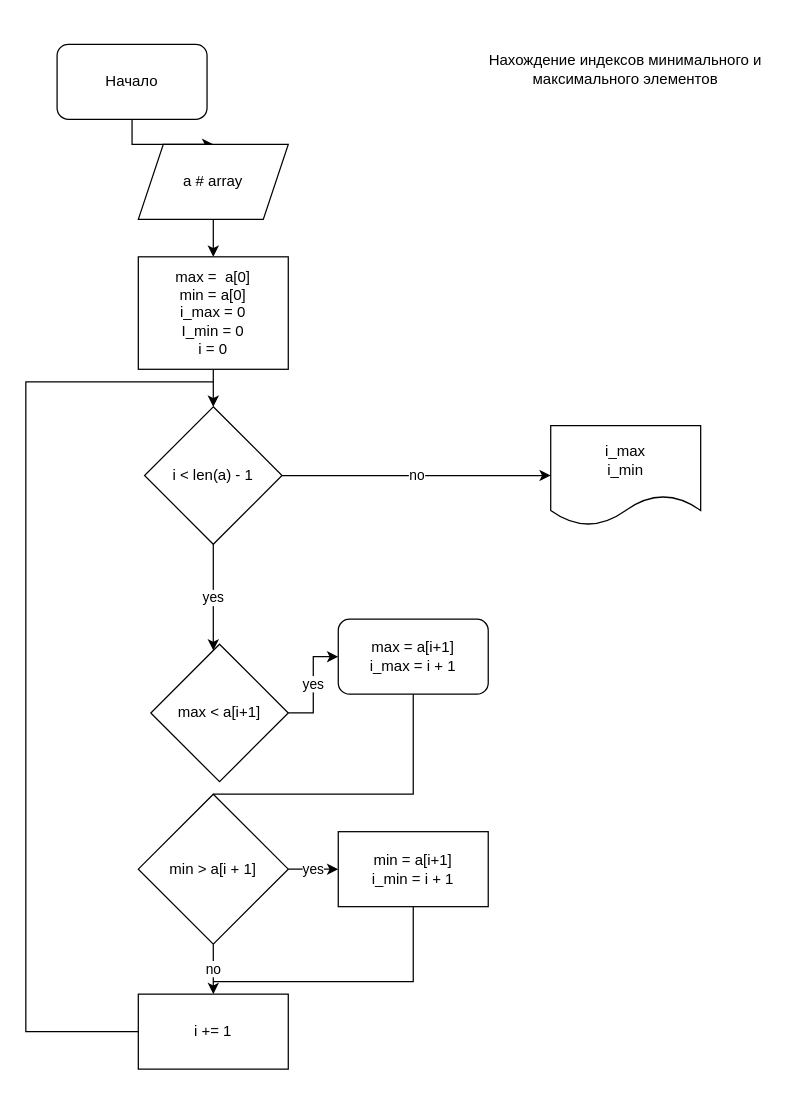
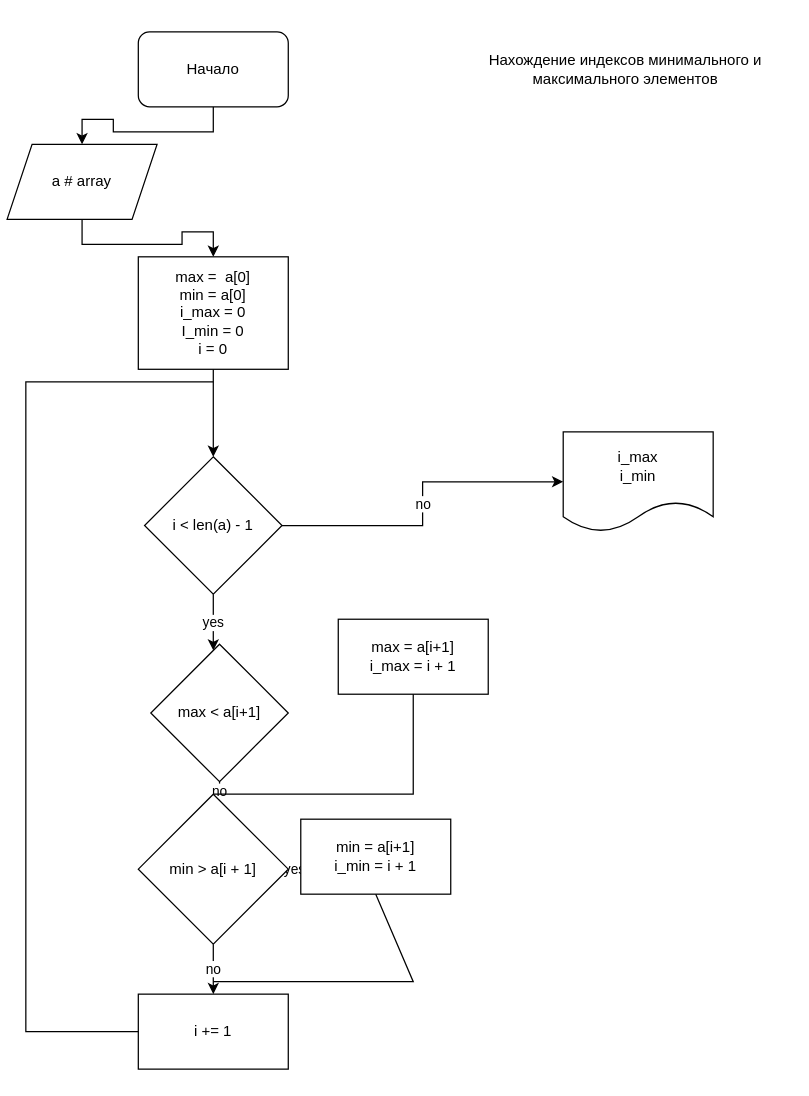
(132, 82) -> (213, 69)
(213, 182) -> (82, 182)
(213, 476) -> (213, 526)
(626, 476) -> (638, 482)
(413, 657) -> (413, 657)
(313, 689) -> none
none -> (219, 786)
(413, 869) -> (376, 857)
